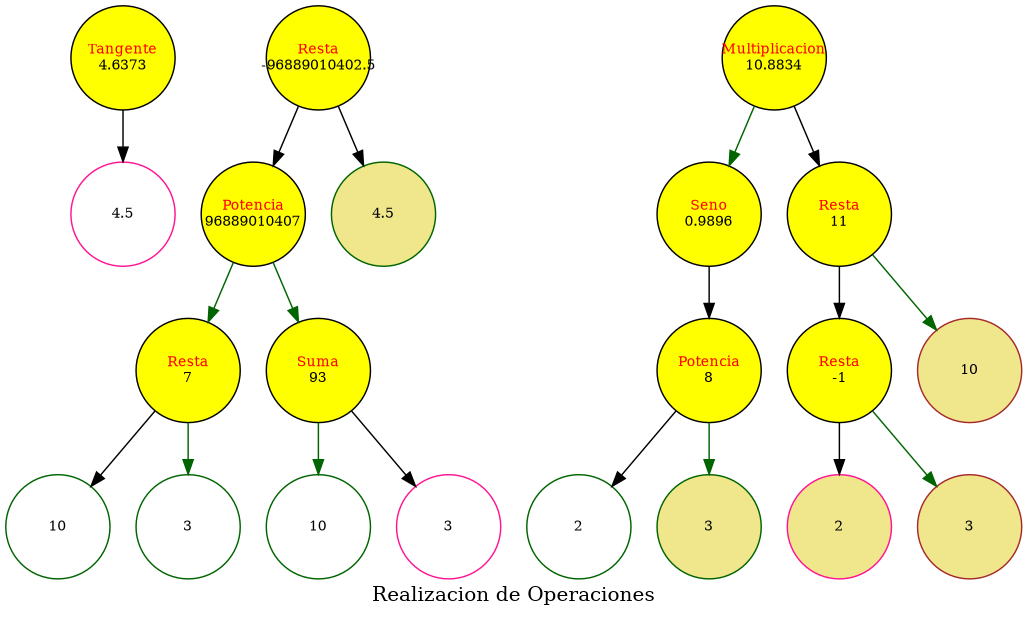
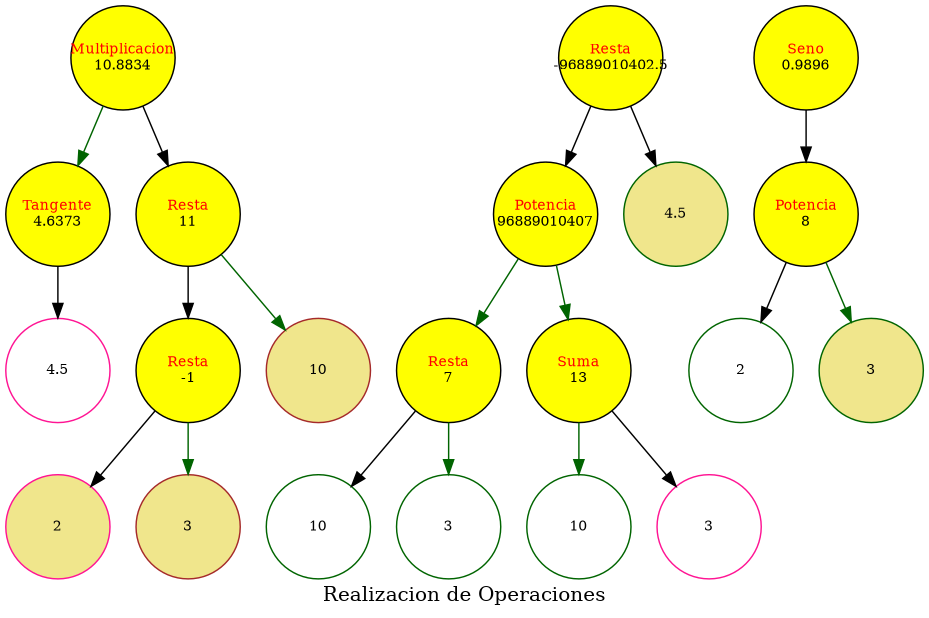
(745, 129) -> (93, 129)
(318, 378) -> (579, 378)
